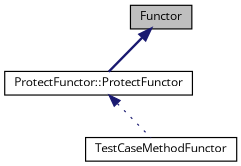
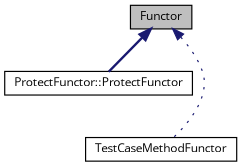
(134, 121) -> (204, 89)
